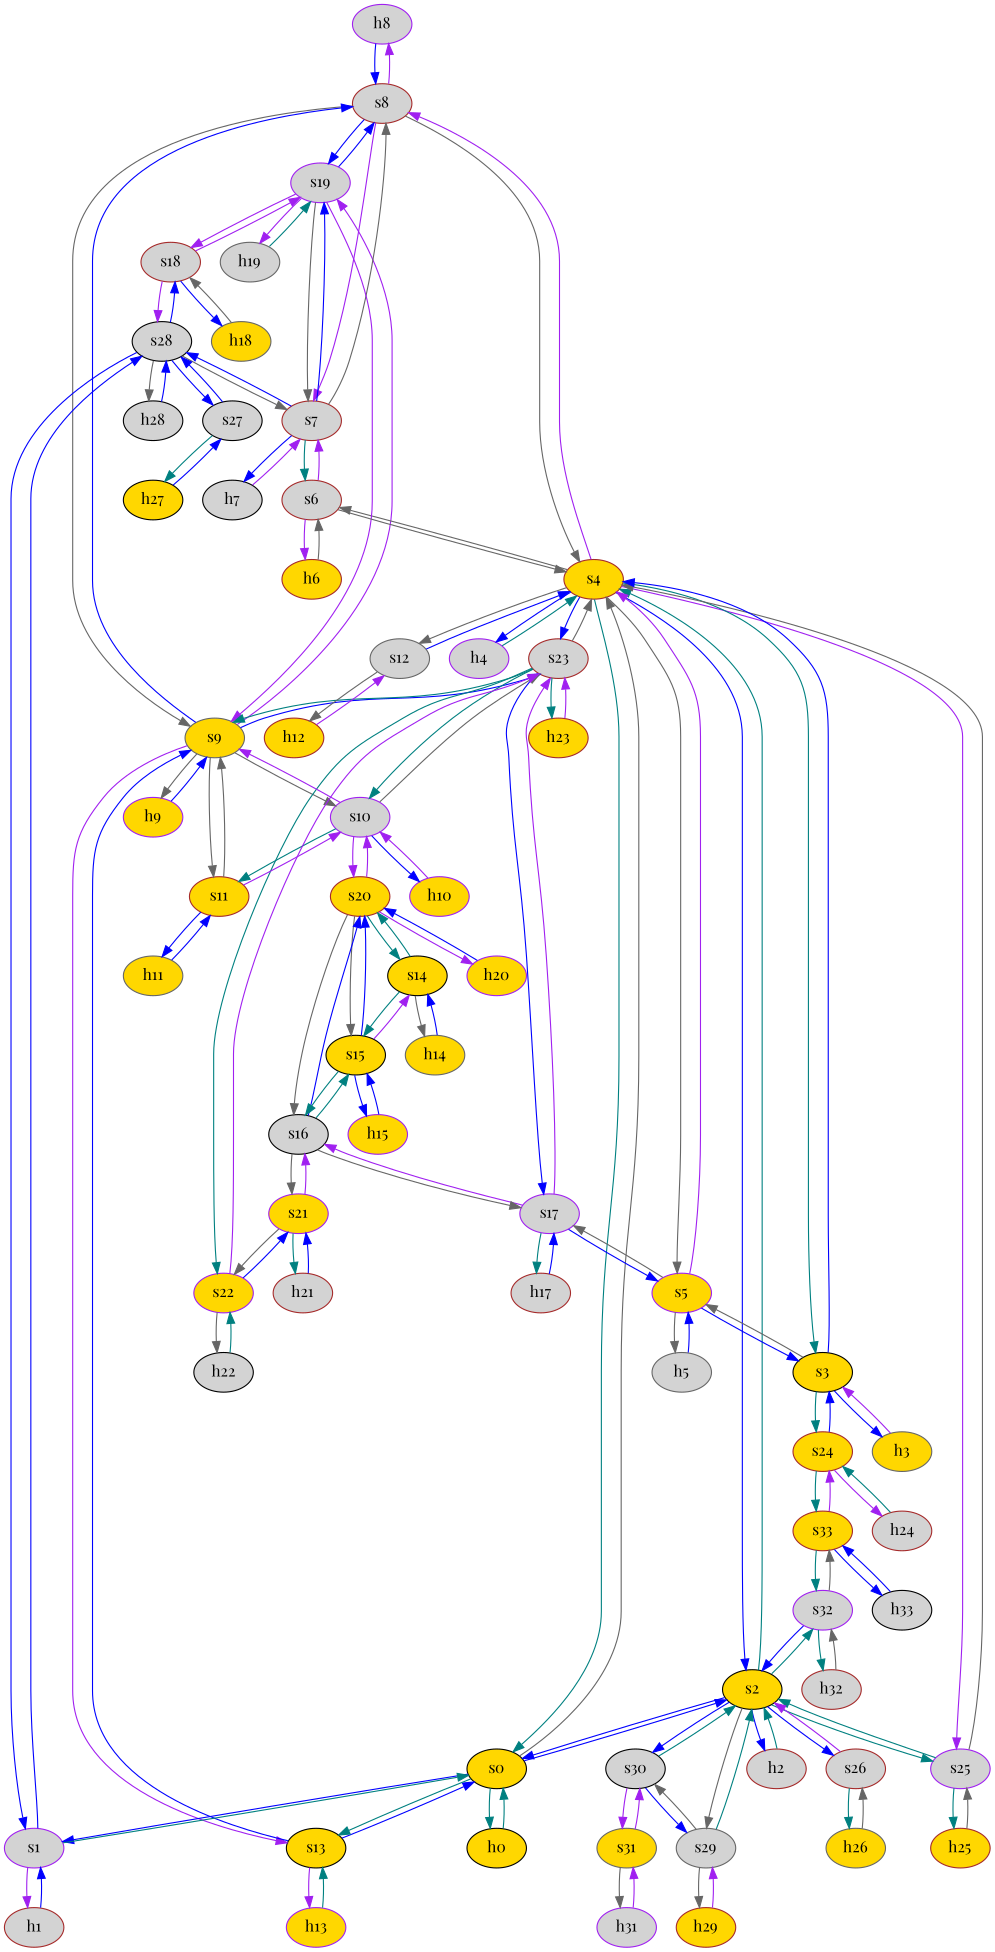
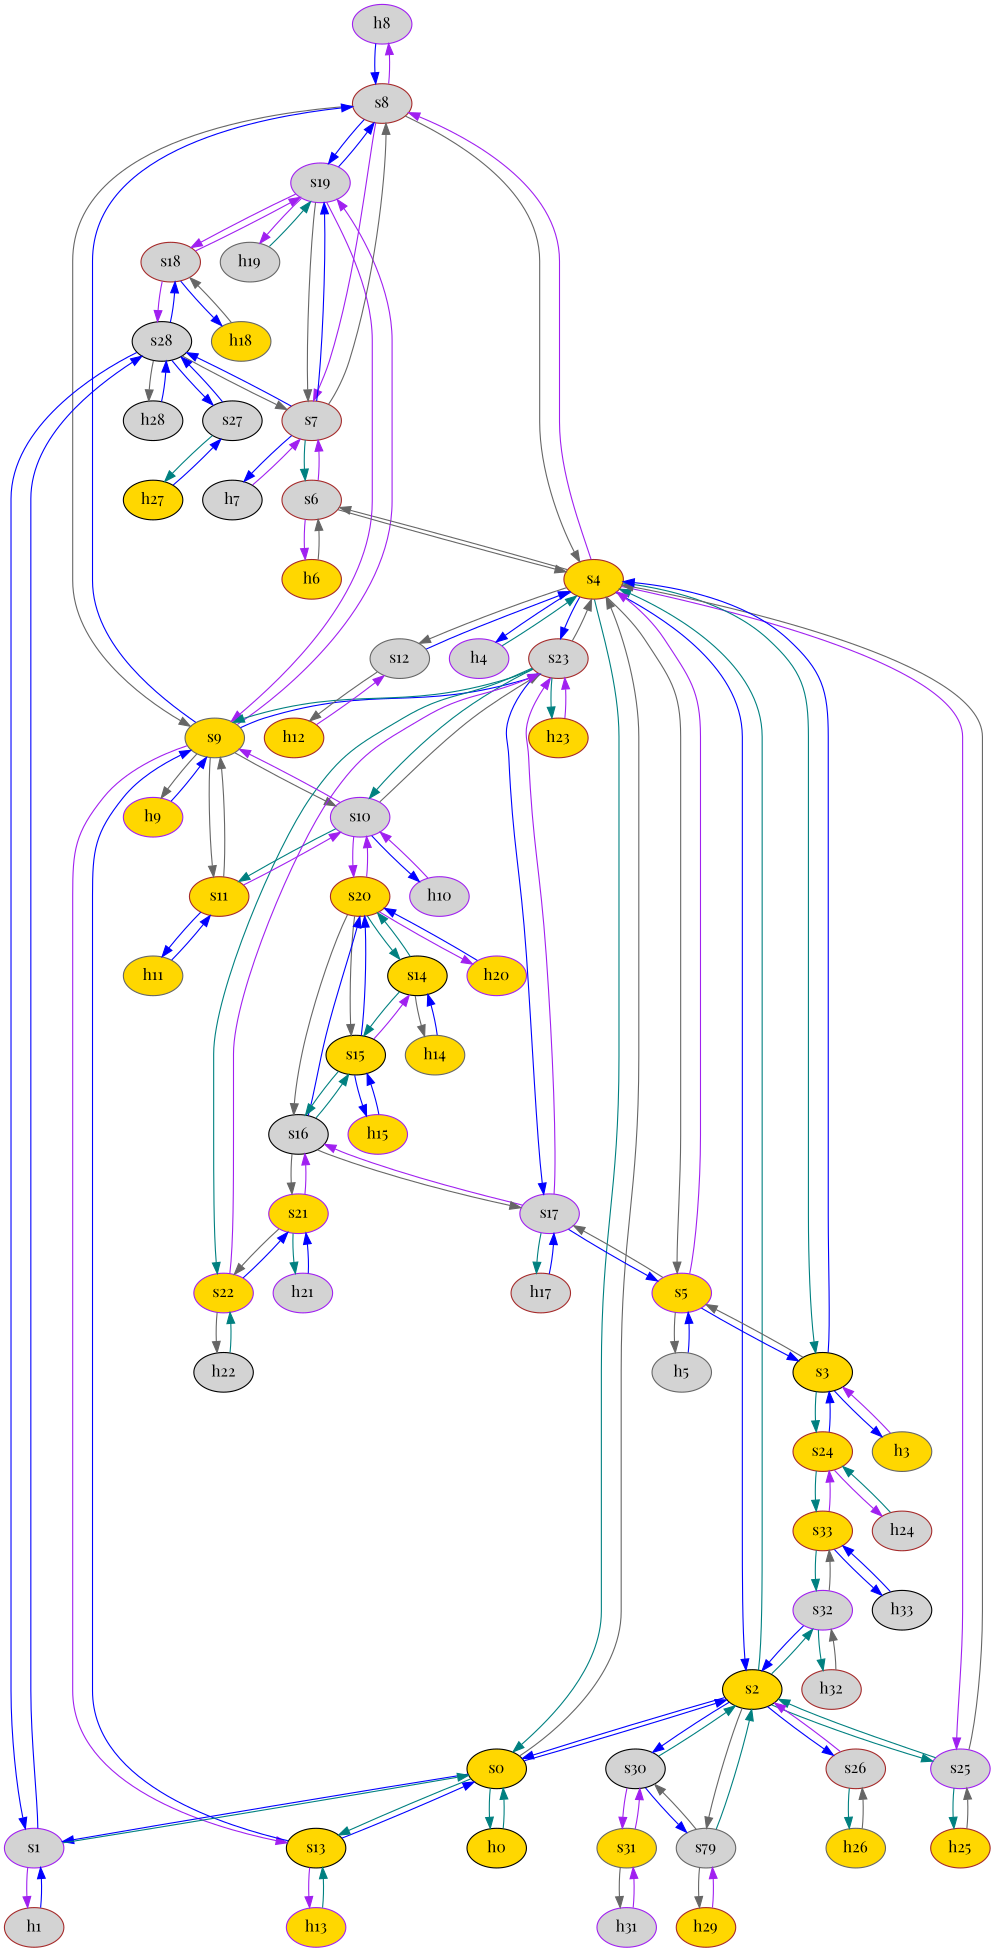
(439, 897) -> (439, 897)
(303, 1293) -> (303, 1293)
(776, 1769) -> none
(706, 1848) -> (706, 1848)
